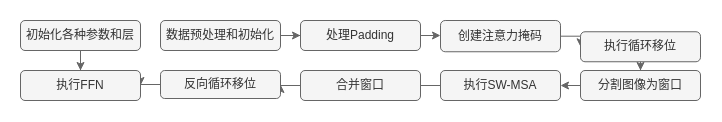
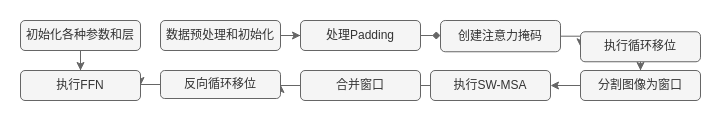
(432, 36) -> (431, 36)
(501, 86) -> (491, 86)
